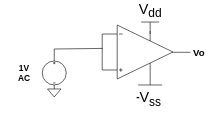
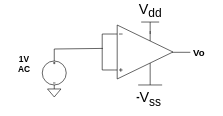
(24, 73) -> (24, 64)
